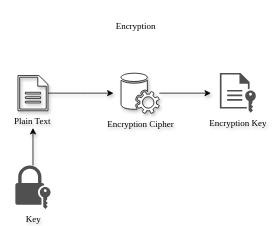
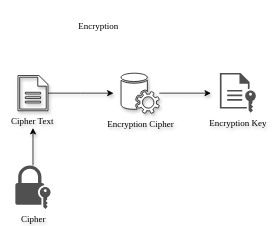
(136, 27) -> (99, 27)
(34, 121) -> (34, 121)
(34, 220) -> (34, 220)
